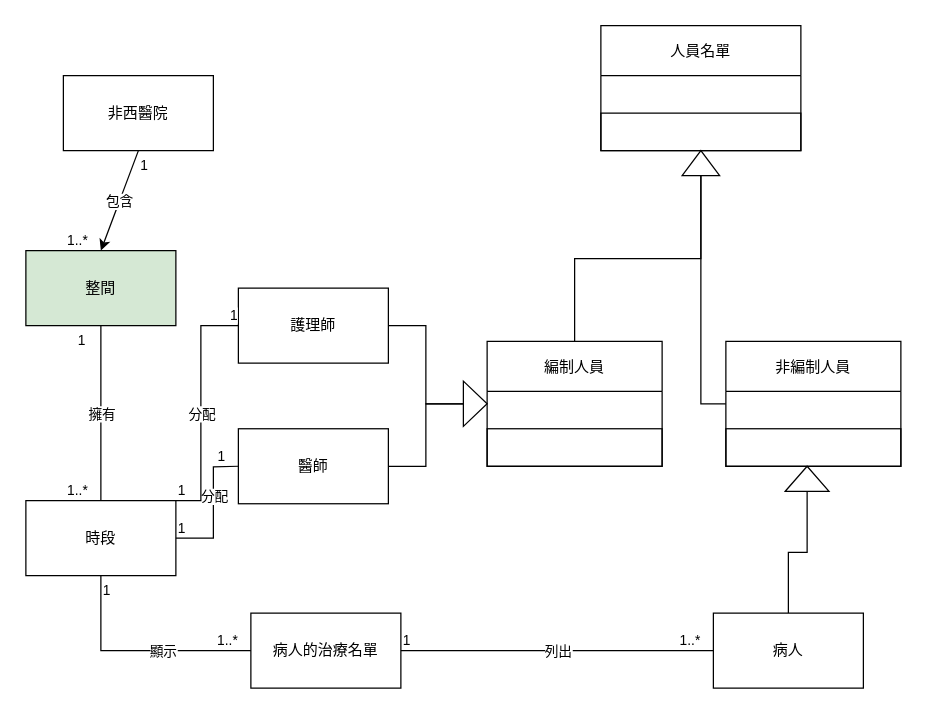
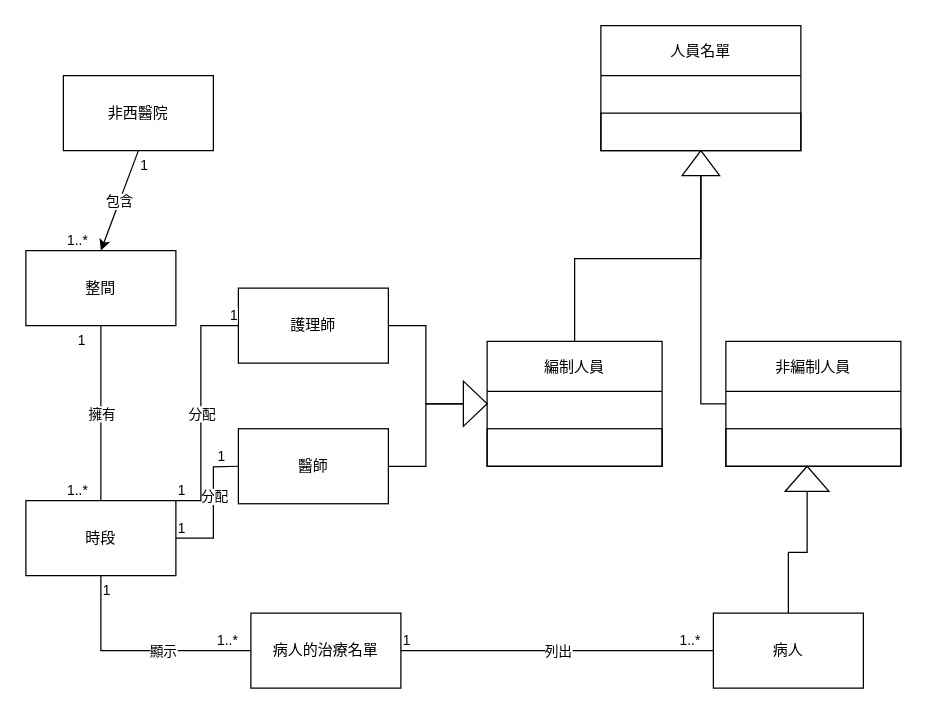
(101, 288) -> (101, 288)
